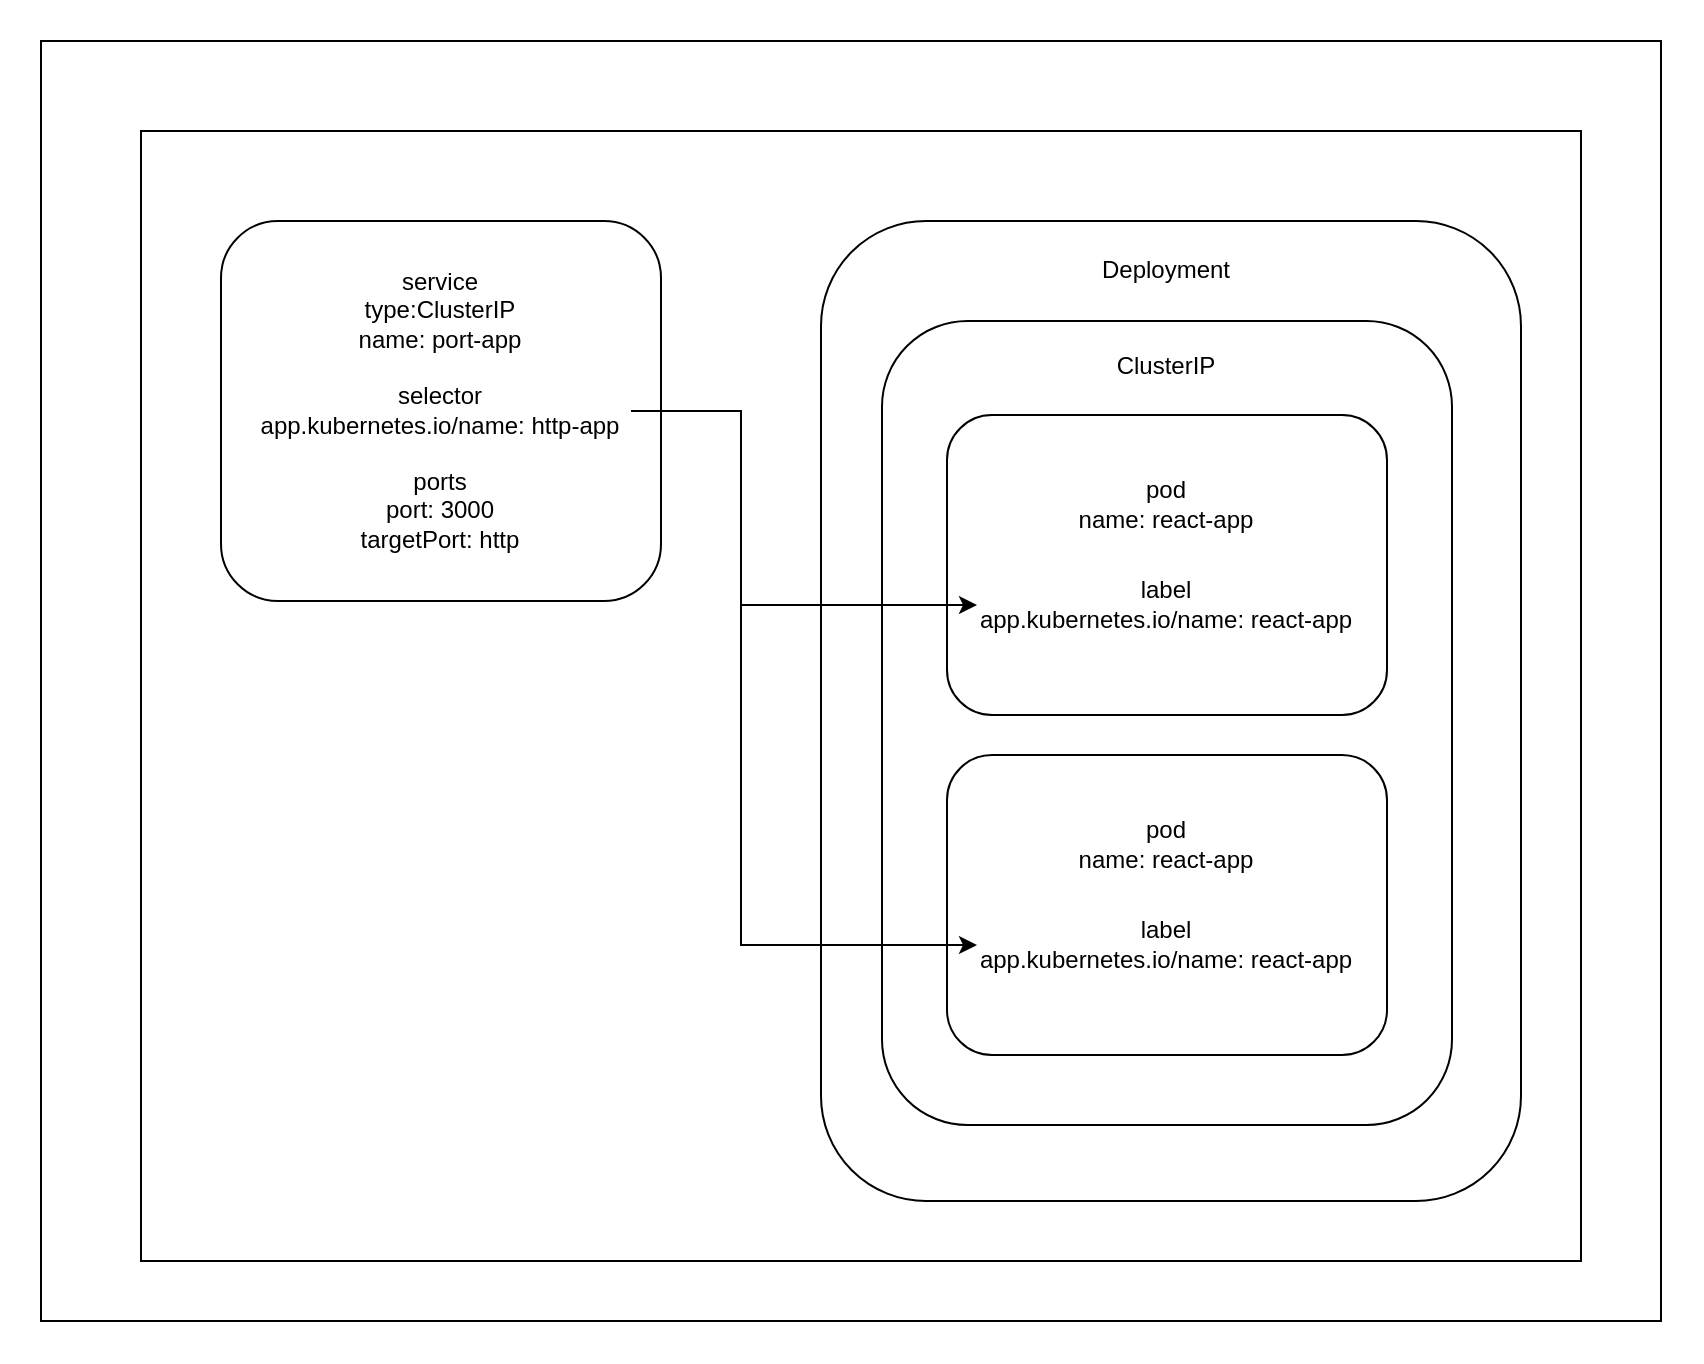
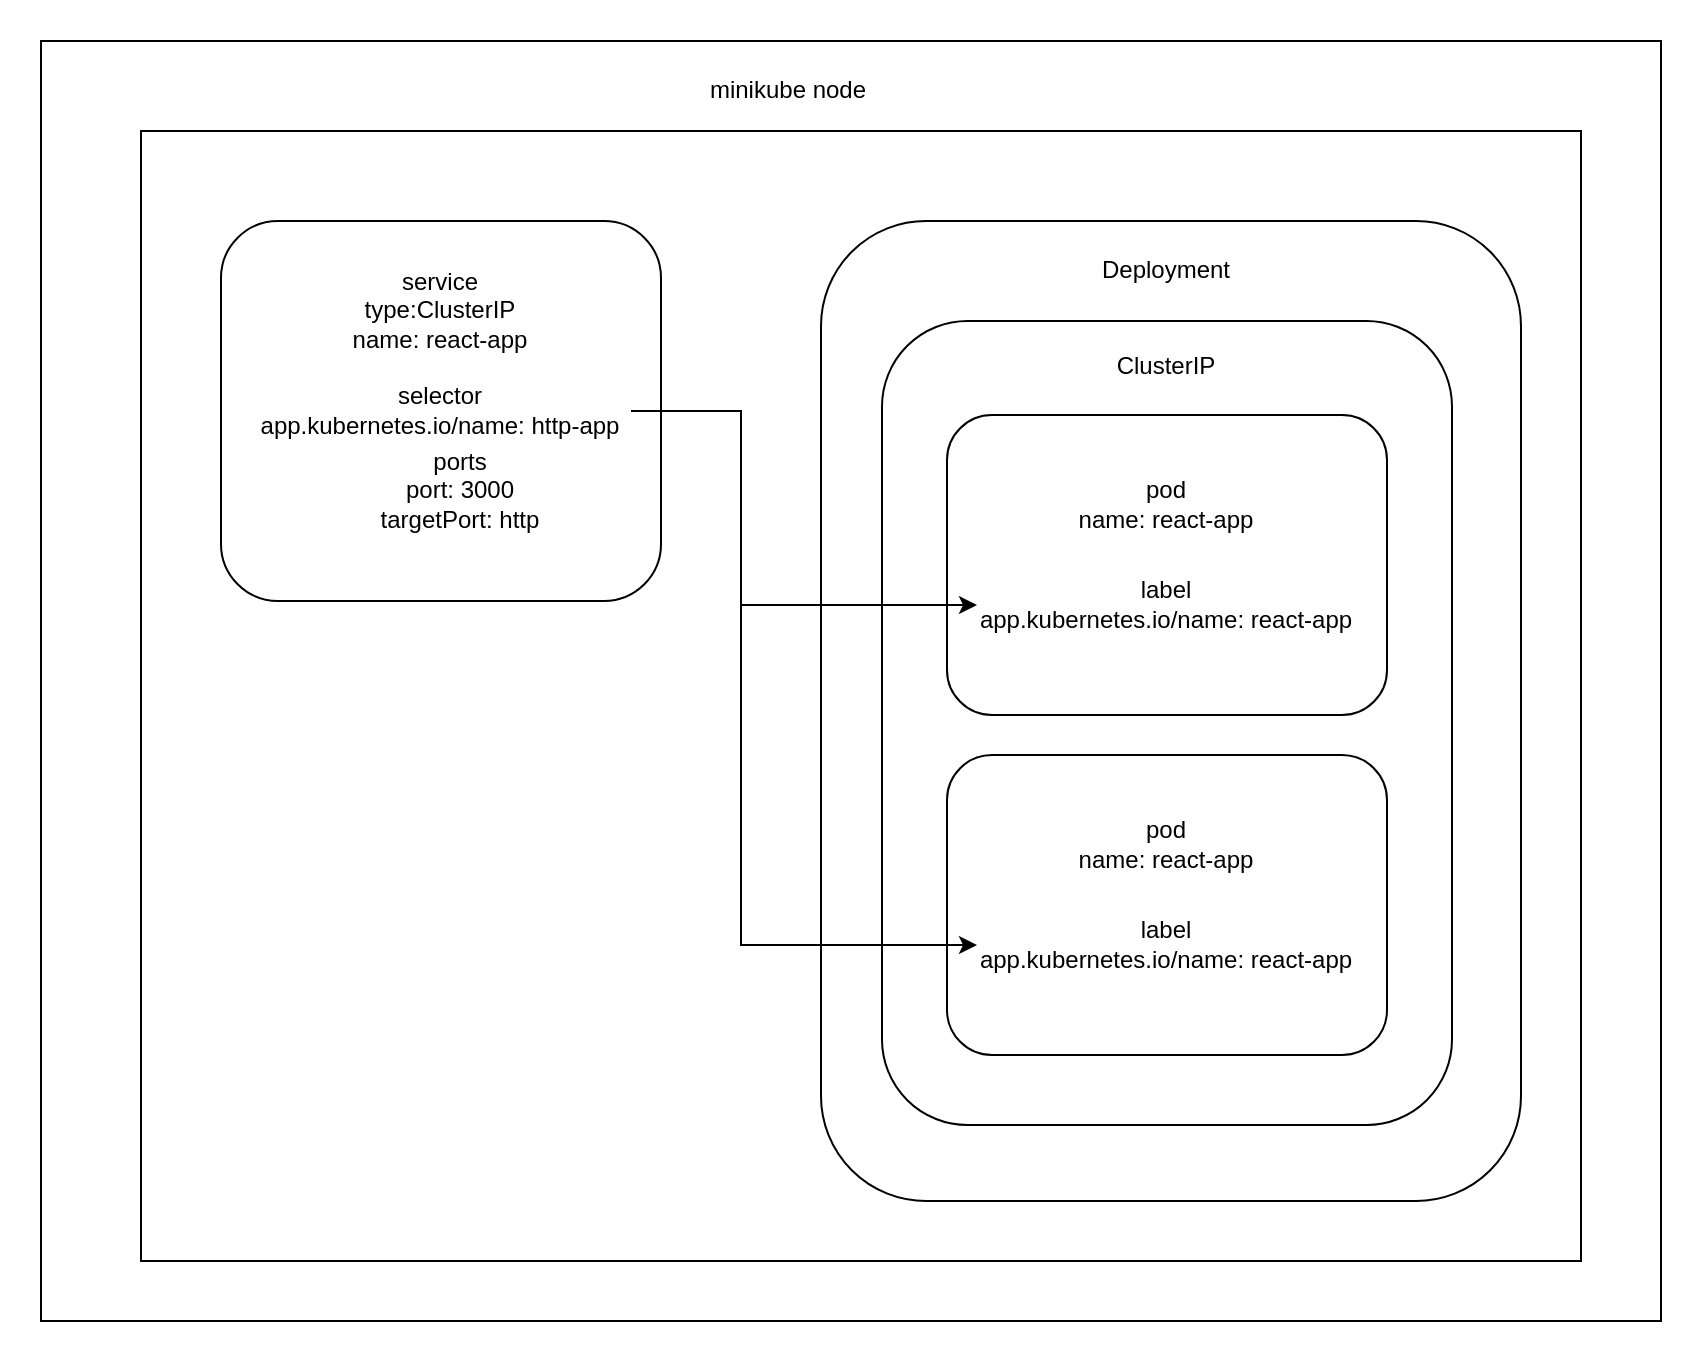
none -> (789, 91)
(441, 311) -> (441, 311)
(441, 511) -> (461, 491)
